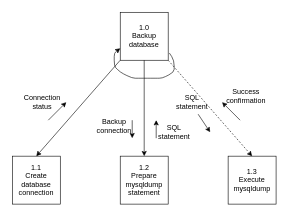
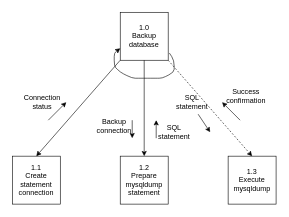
(36, 180) -> (36, 180)
